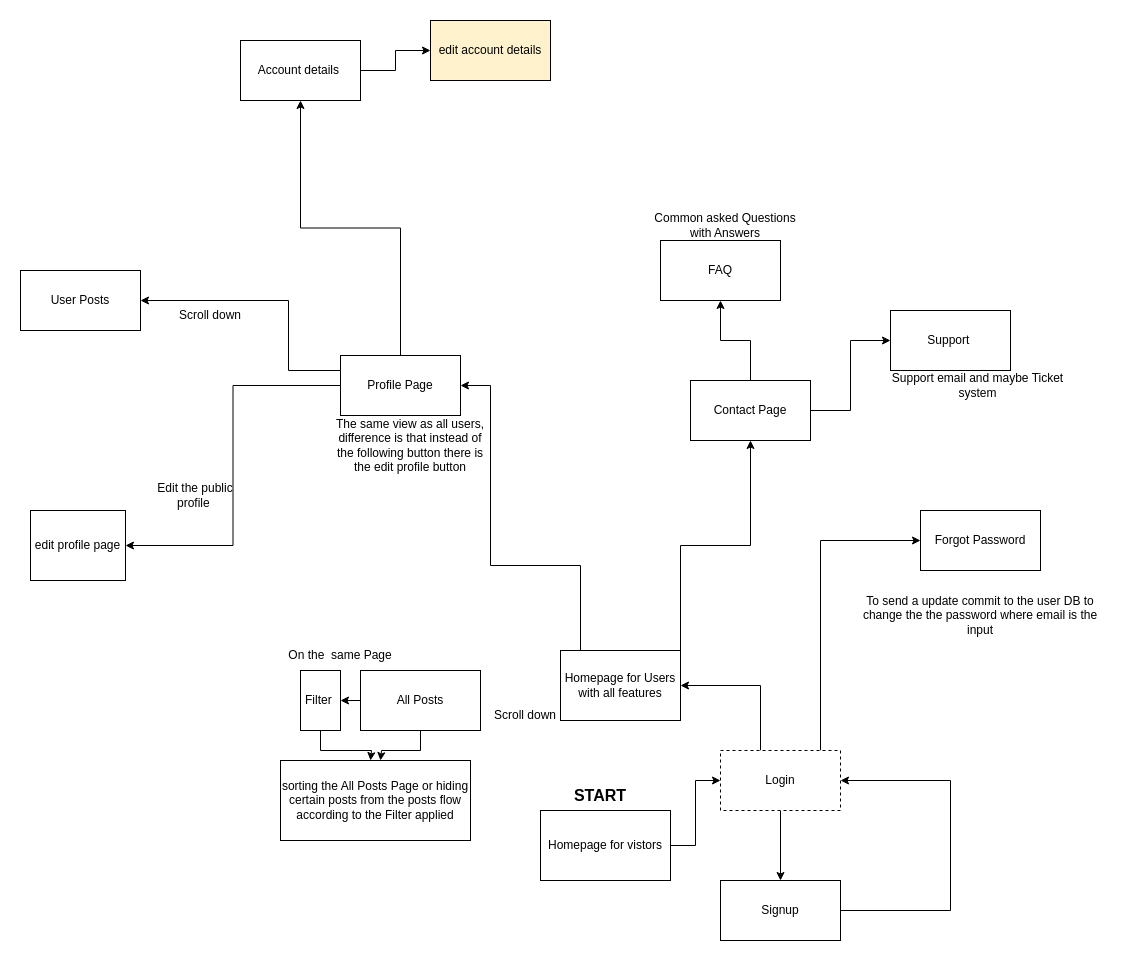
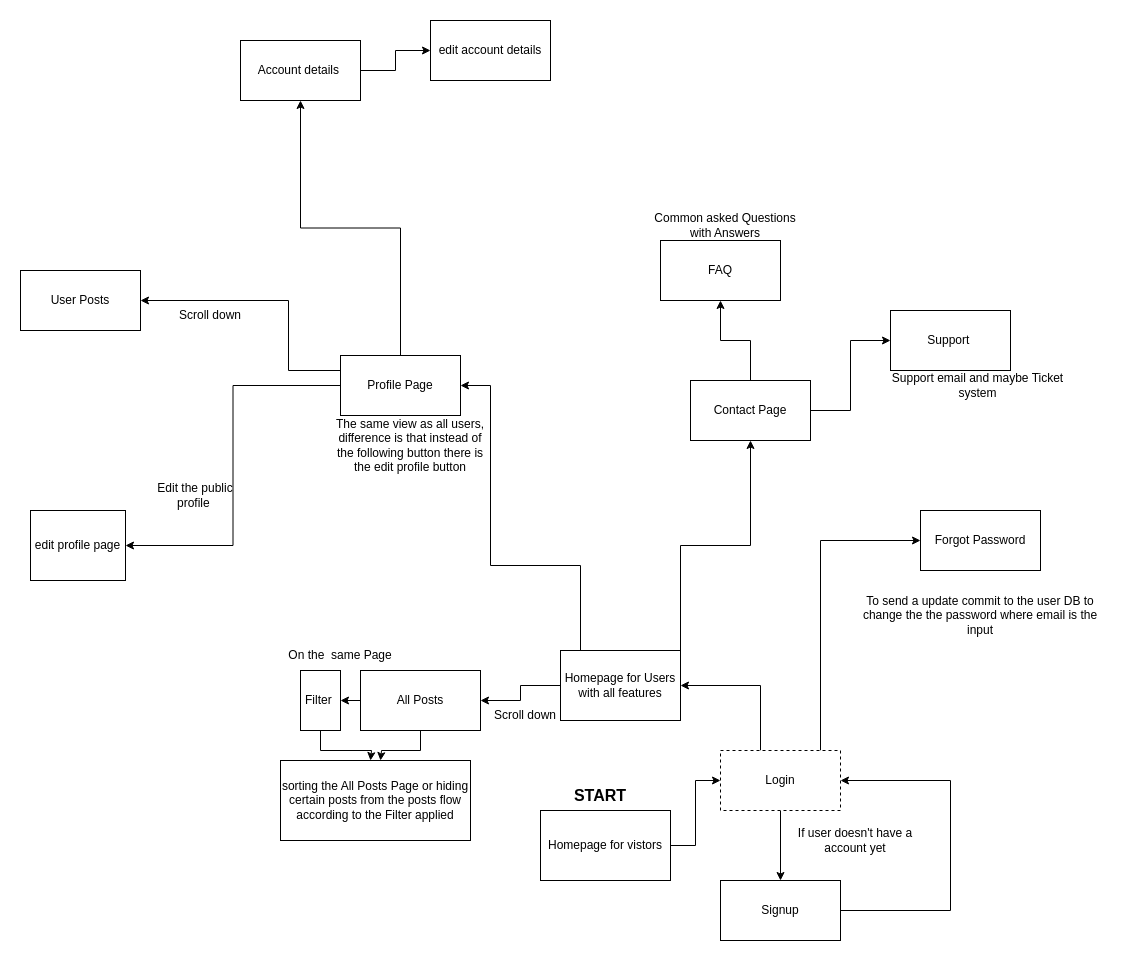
(491, 51) -> (491, 51)
none -> (521, 690)
none -> (856, 841)
